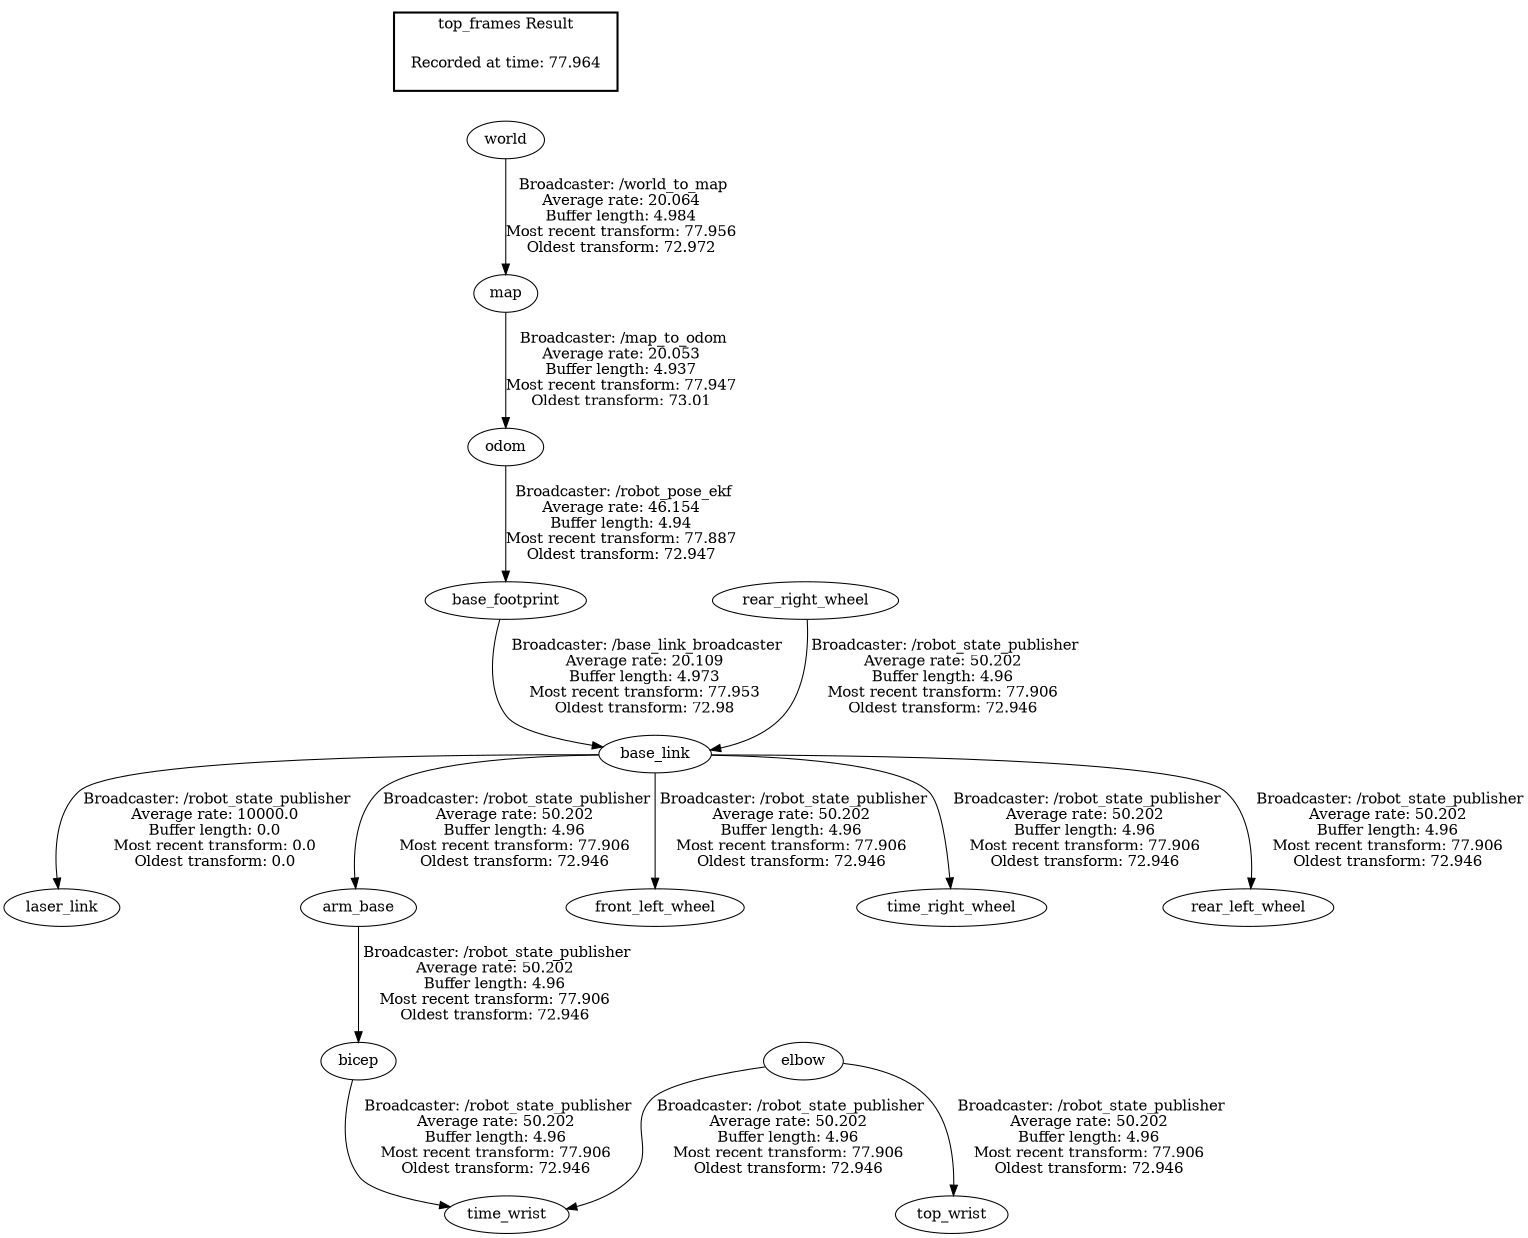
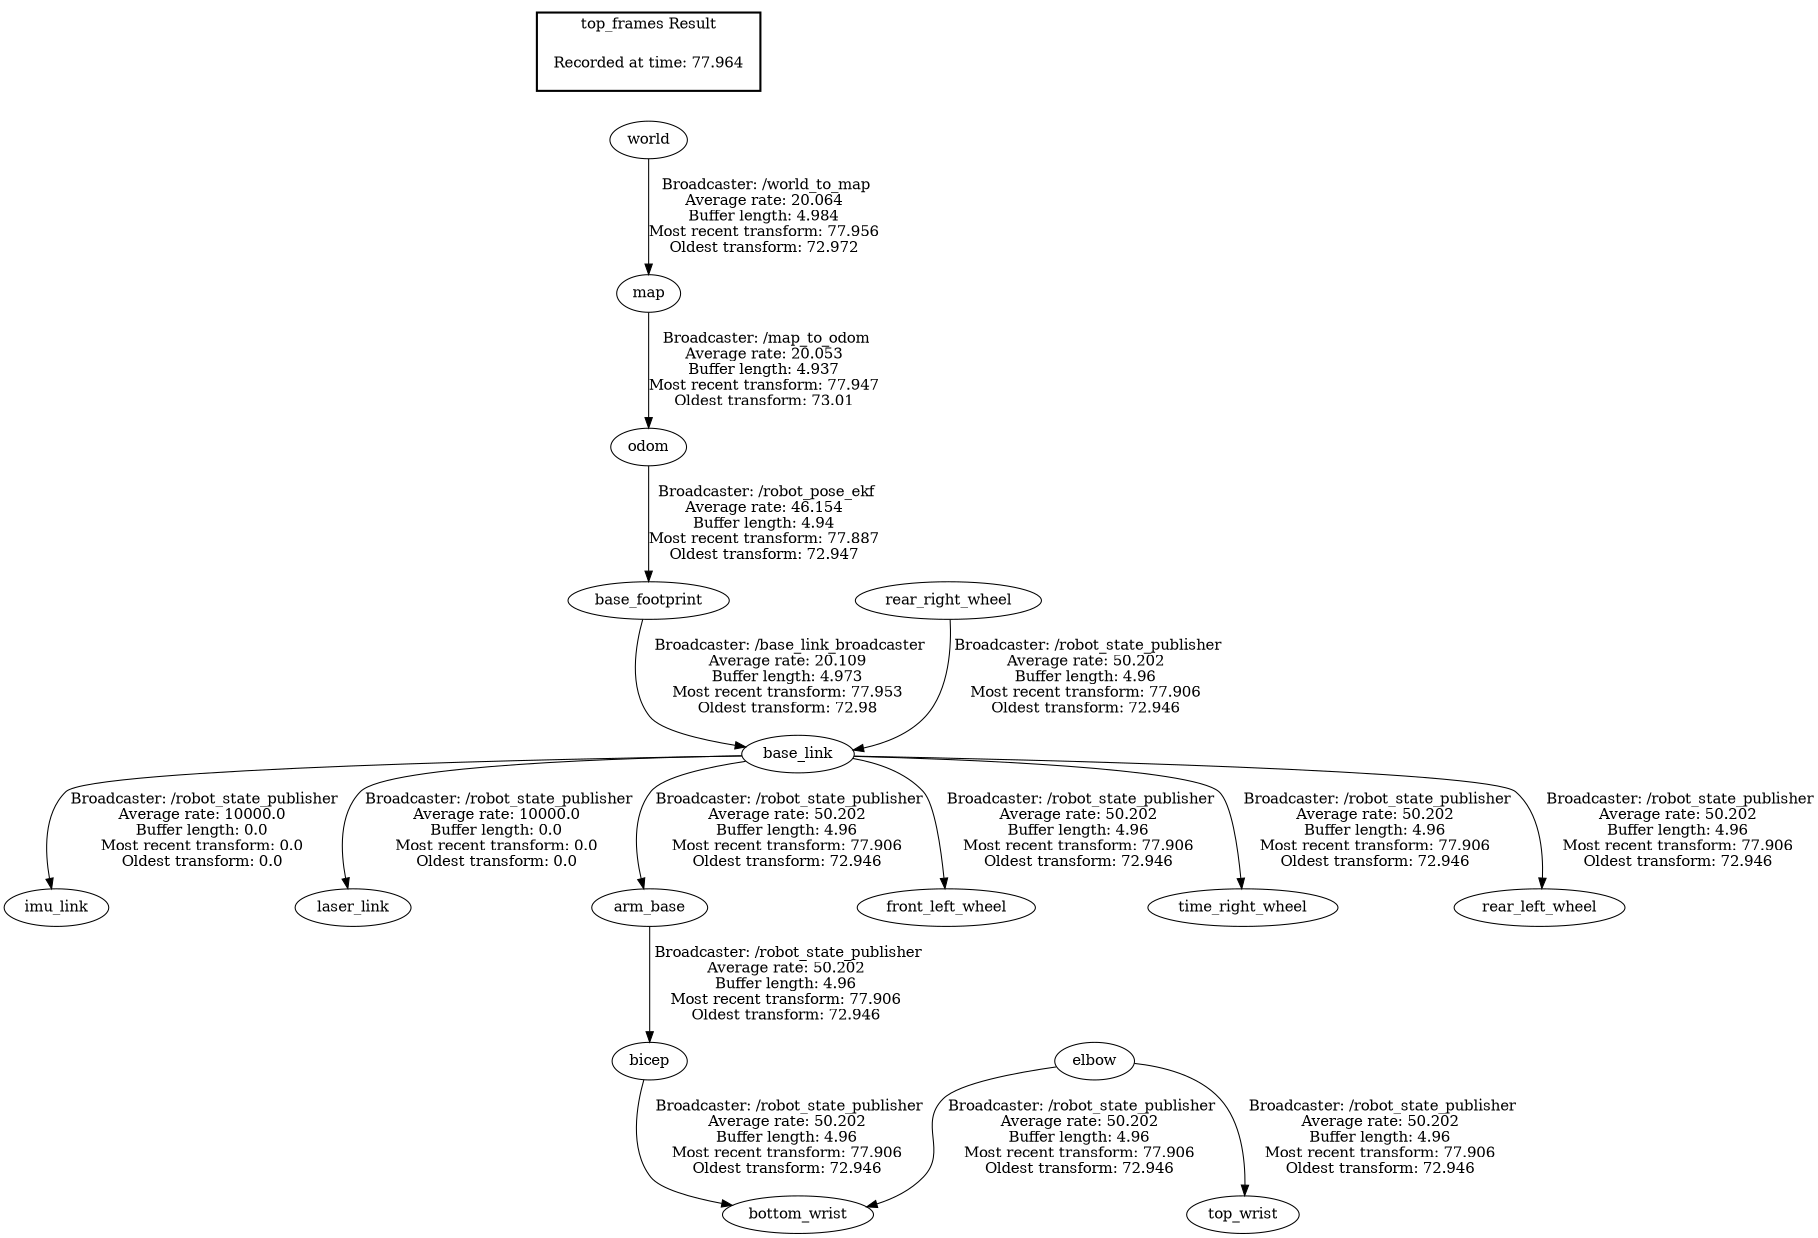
none -> (56, 908)
(507, 1215) -> (798, 1215)
